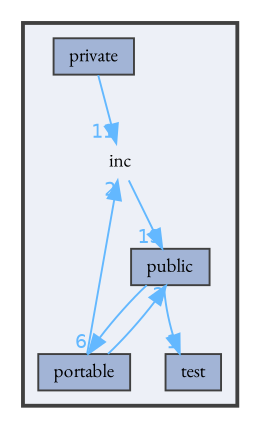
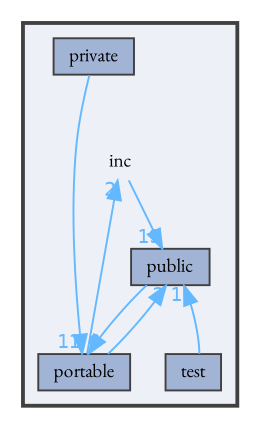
(105, 100) -> (74, 204)
(167, 311) -> (197, 329)
